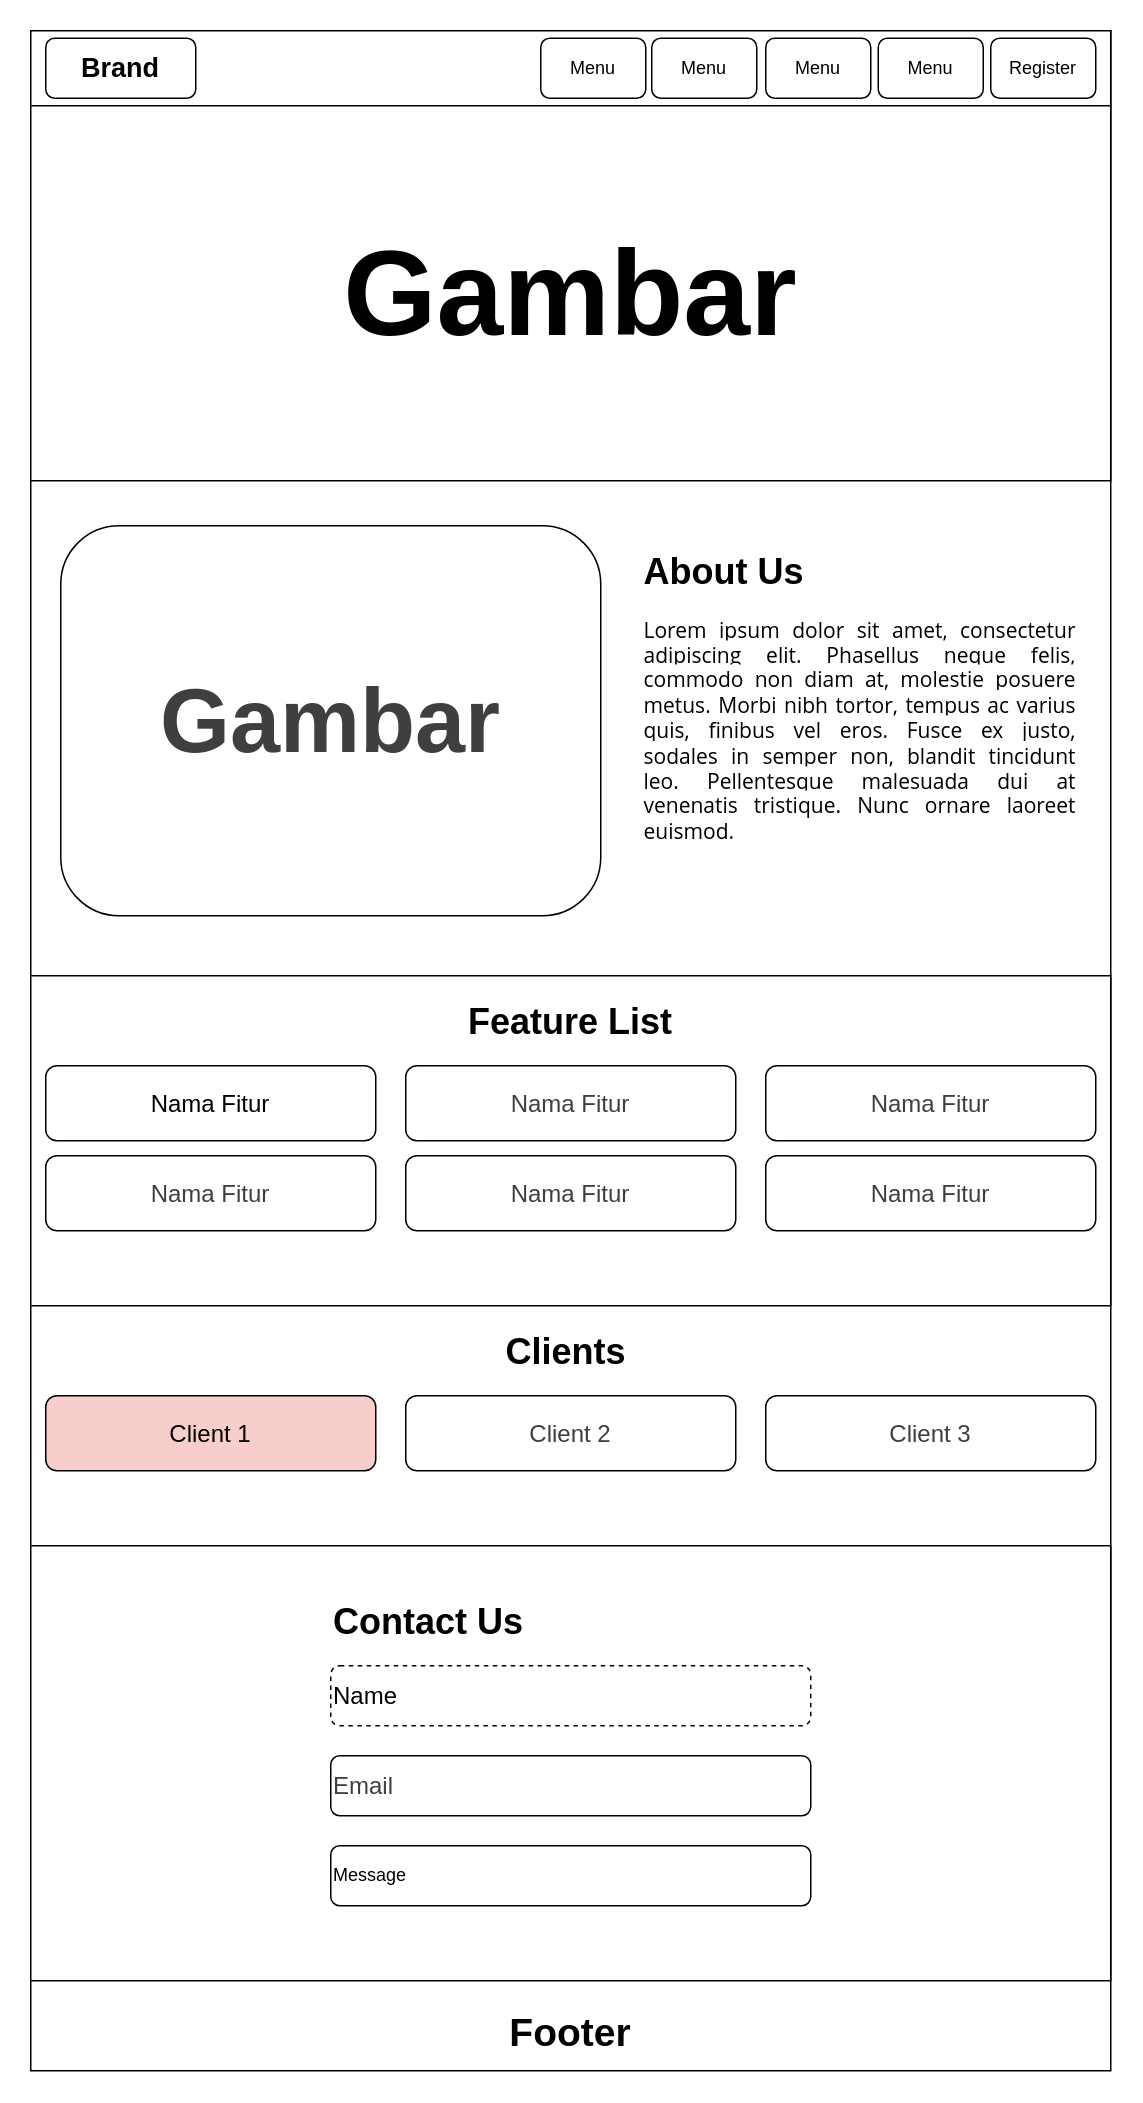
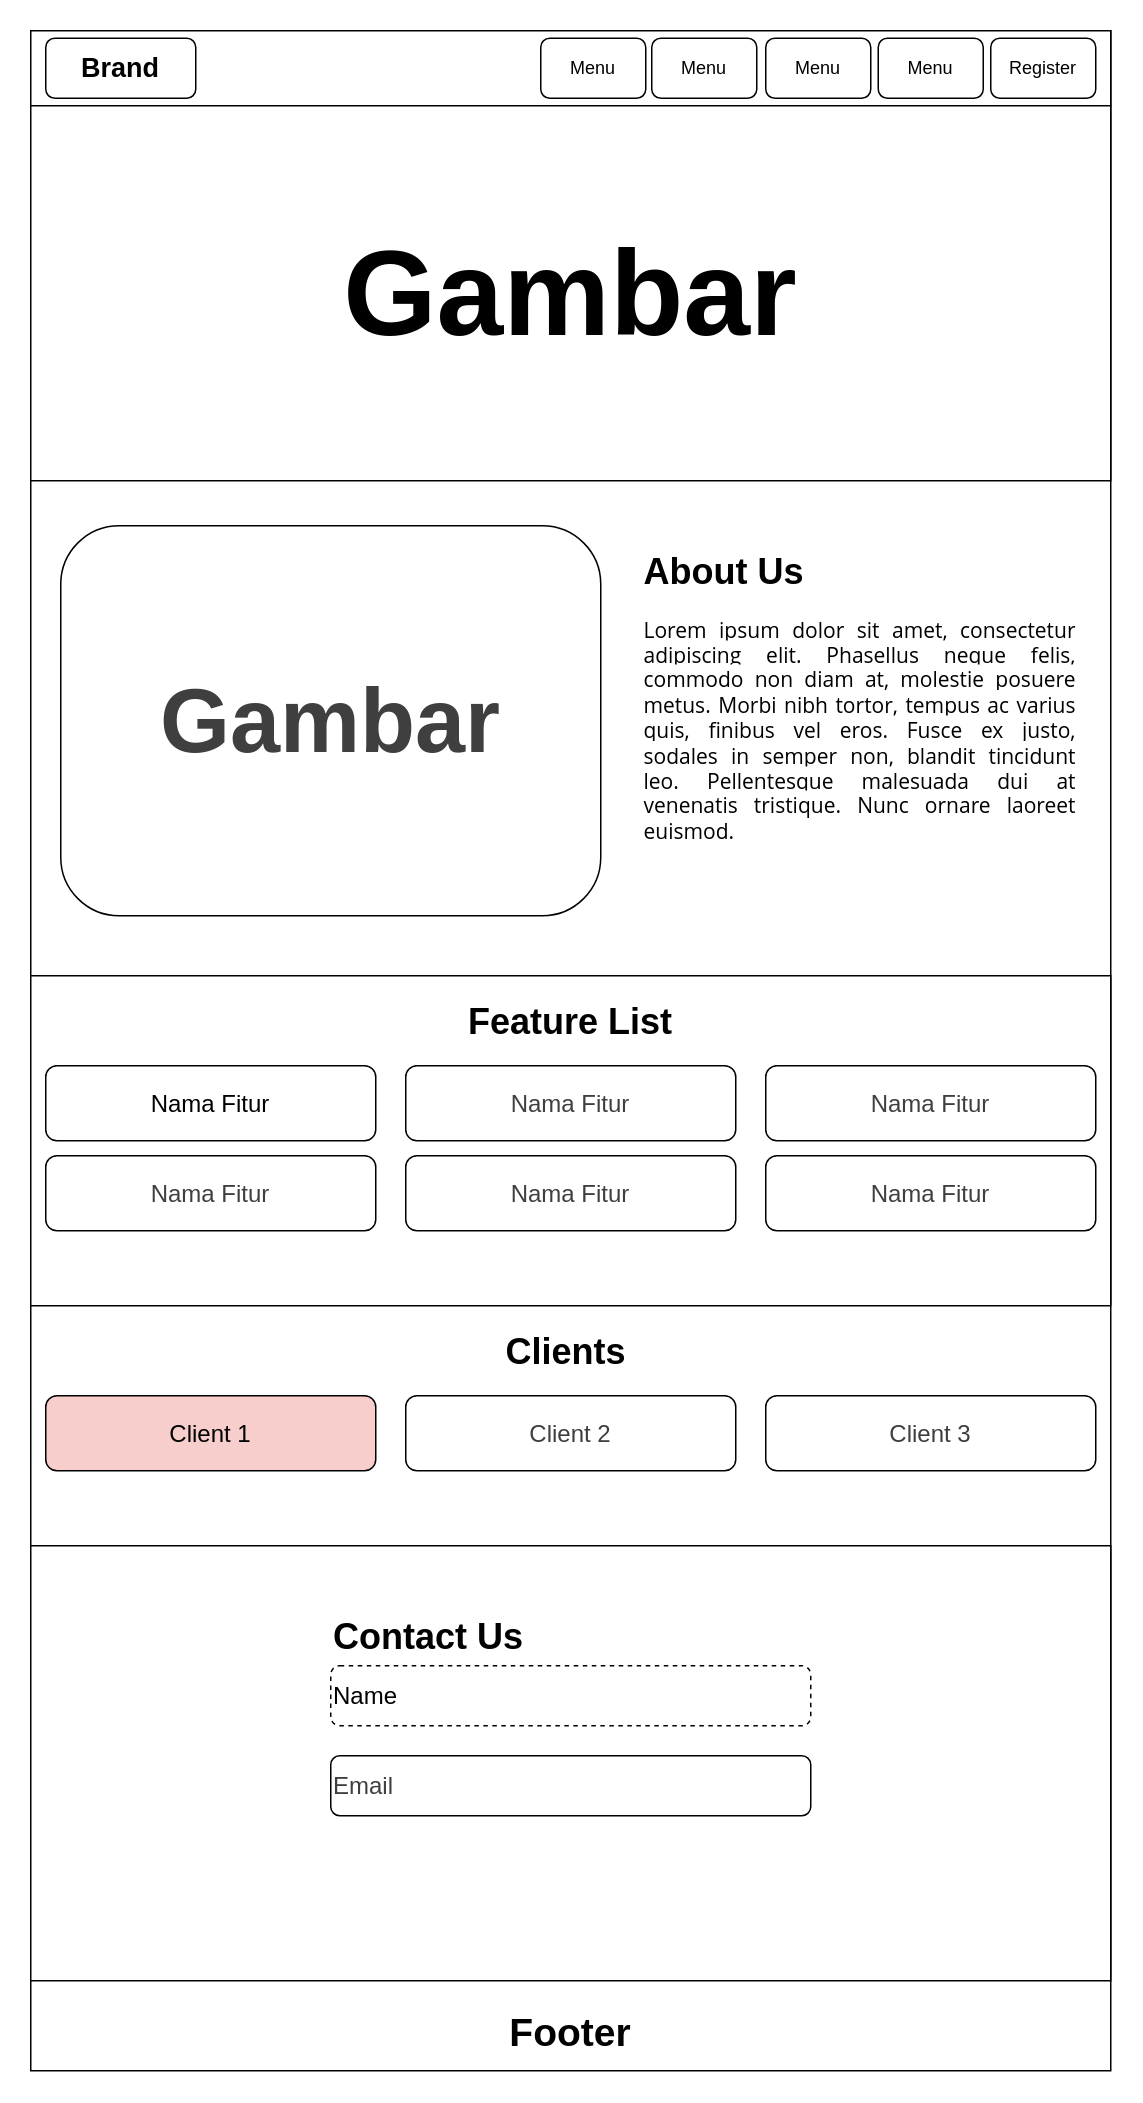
(436, 1621) -> (436, 1636)
(571, 1876) -> none
